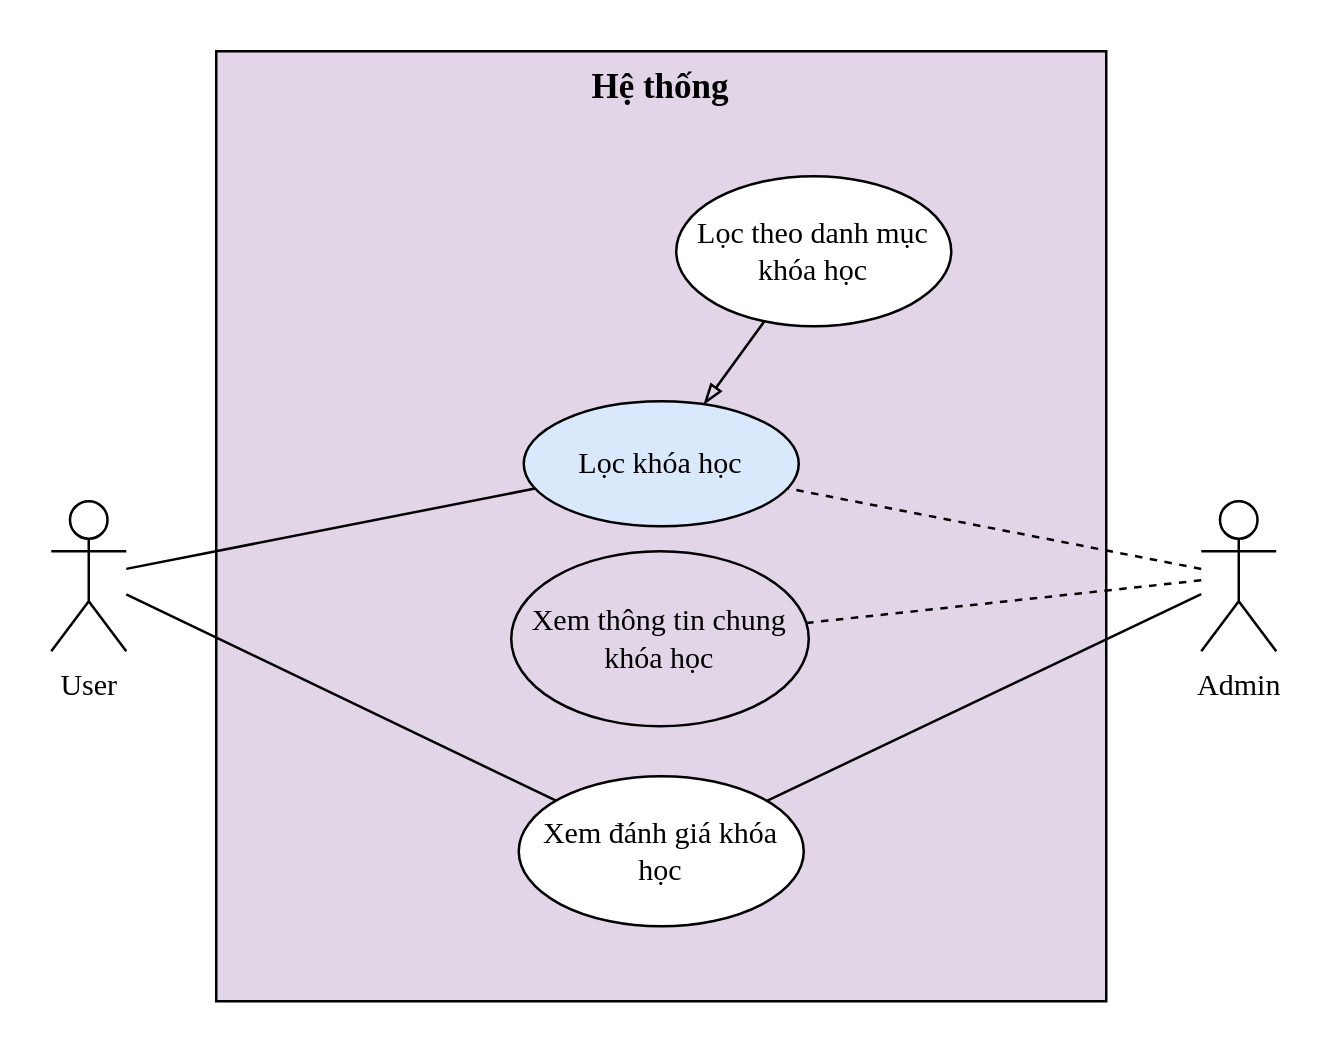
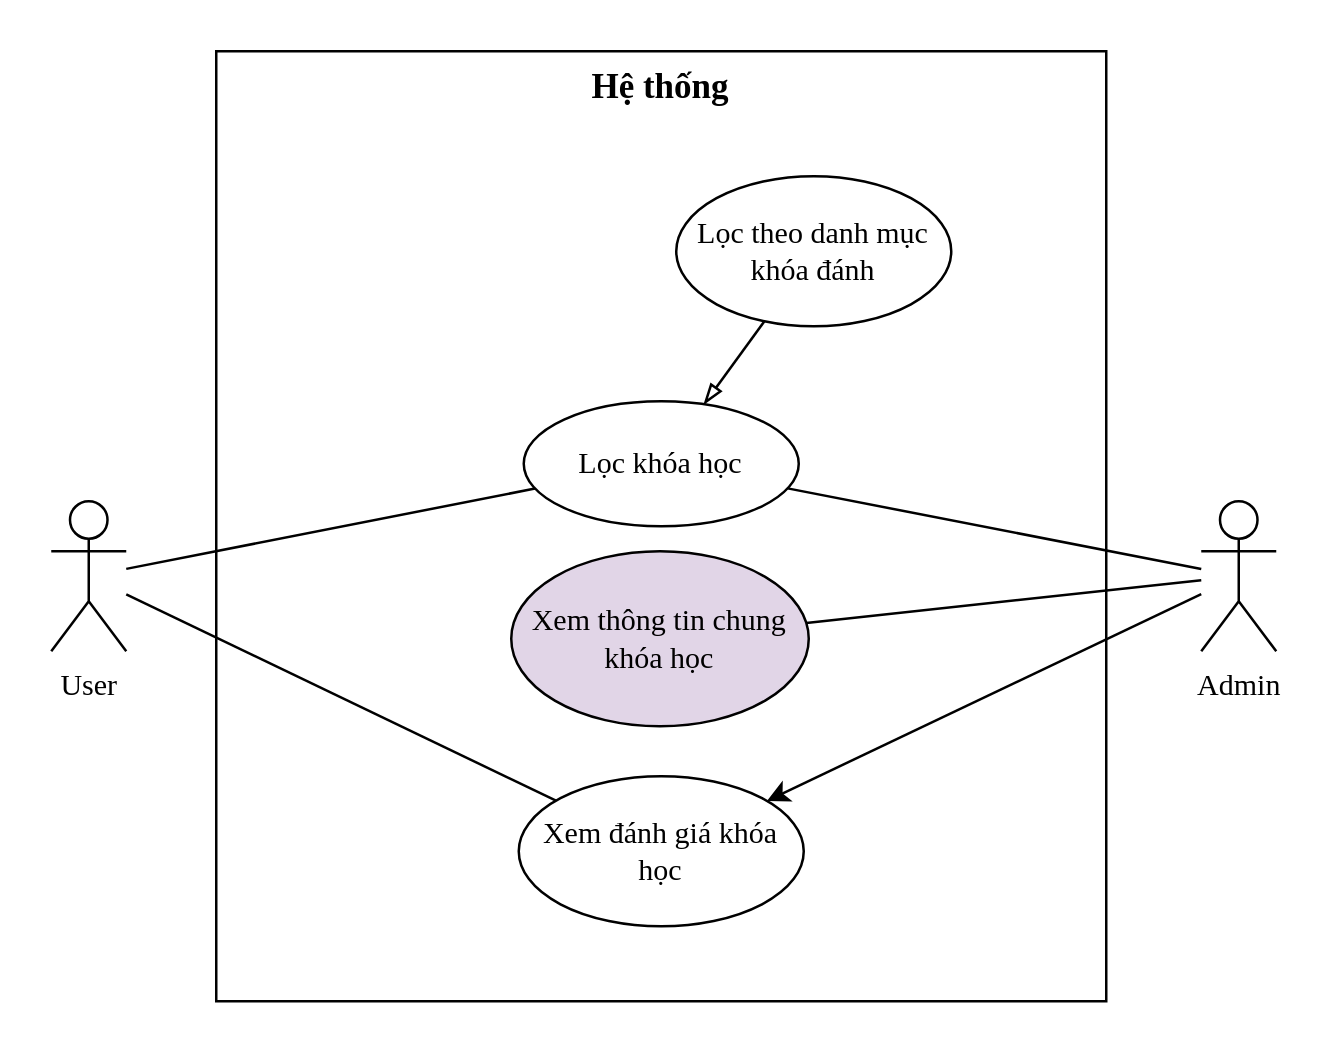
(661, 87) -> (661, 87)
(814, 251) -> (814, 251)
(661, 464) -> (661, 464)
(993, 528) -> (993, 528)
(1005, 601) -> (1005, 601)
(776, 797) -> (783, 793)
